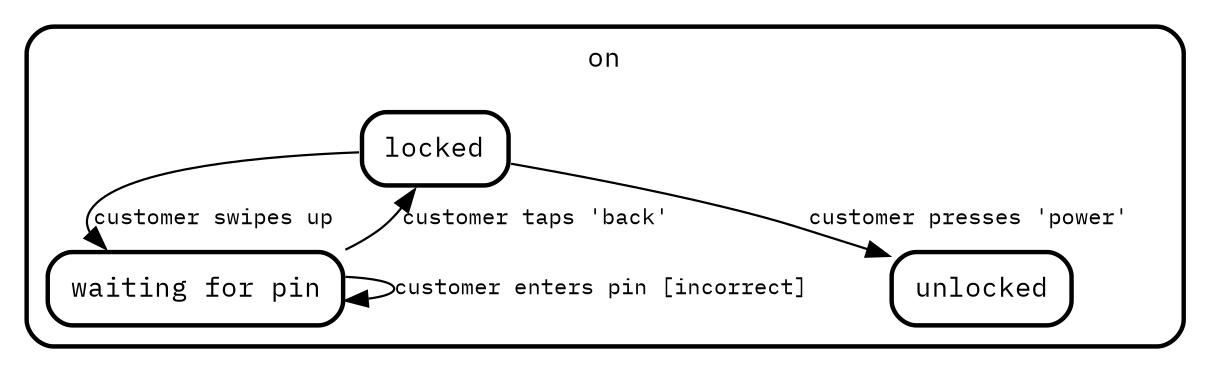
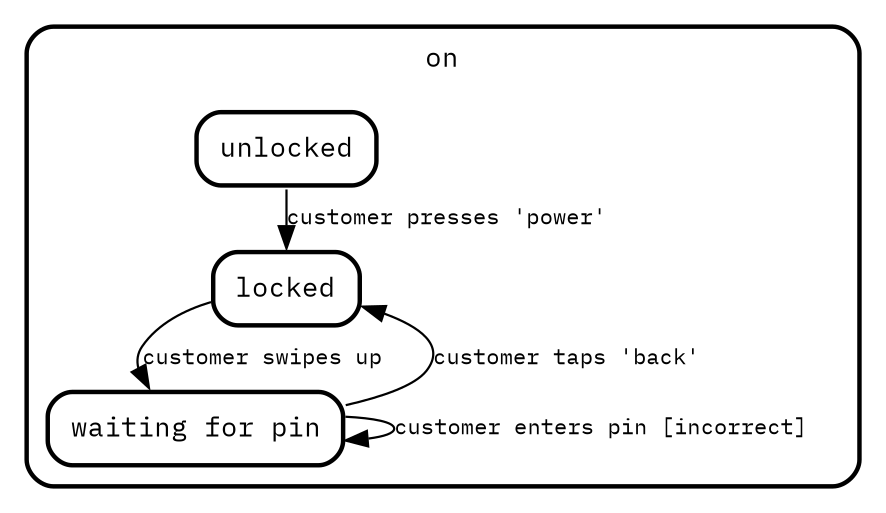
(691, 199) -> (286, 208)
